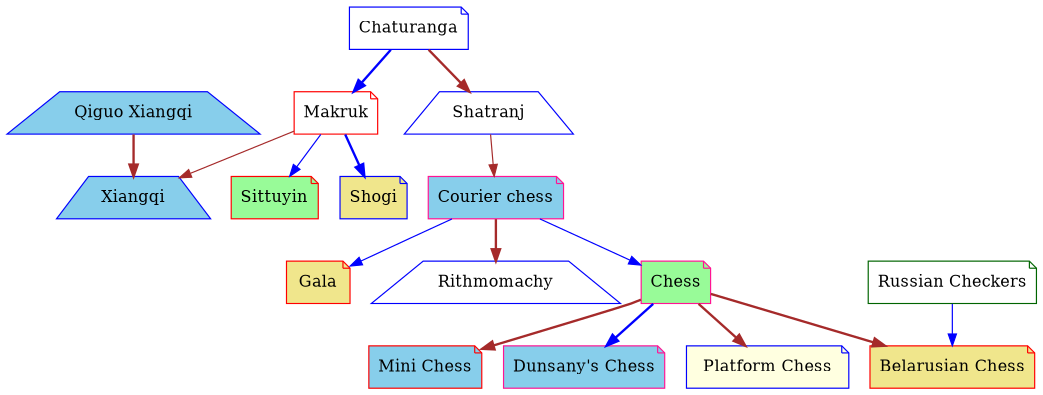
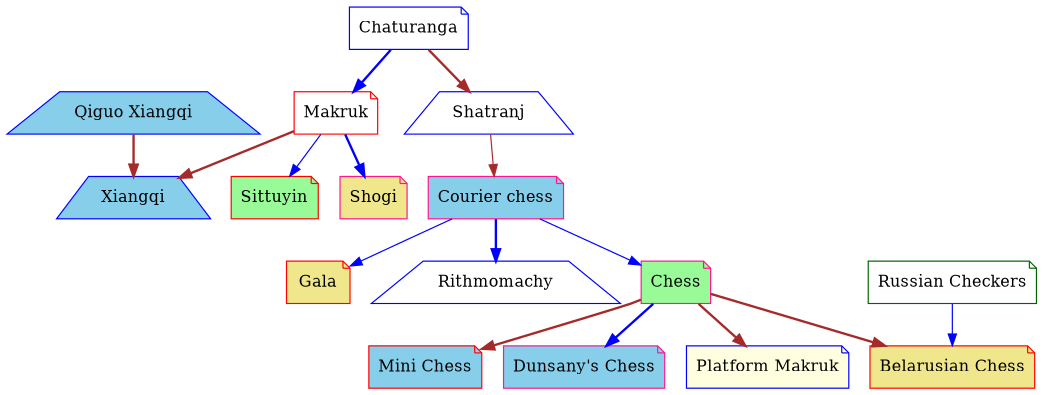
(242, 152) -> (242, 152)
(374, 198) -> (374, 198)
(496, 234) -> (496, 234)
(768, 367) -> (768, 367)
